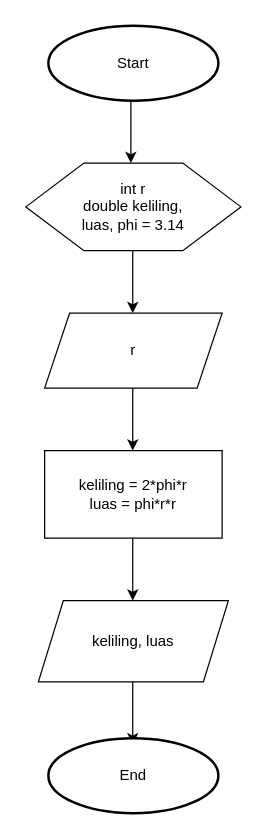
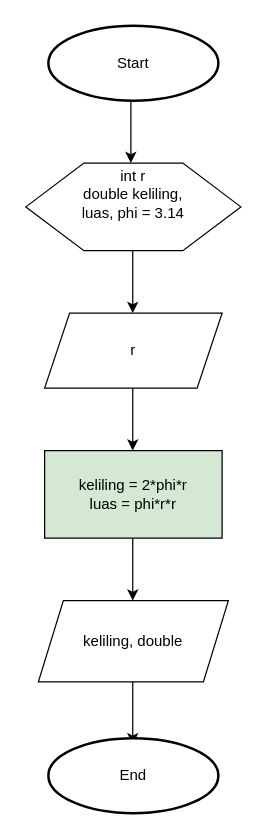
(133, 207) -> (133, 194)
(133, 494) -> (133, 494)
(133, 642) -> (133, 642)
